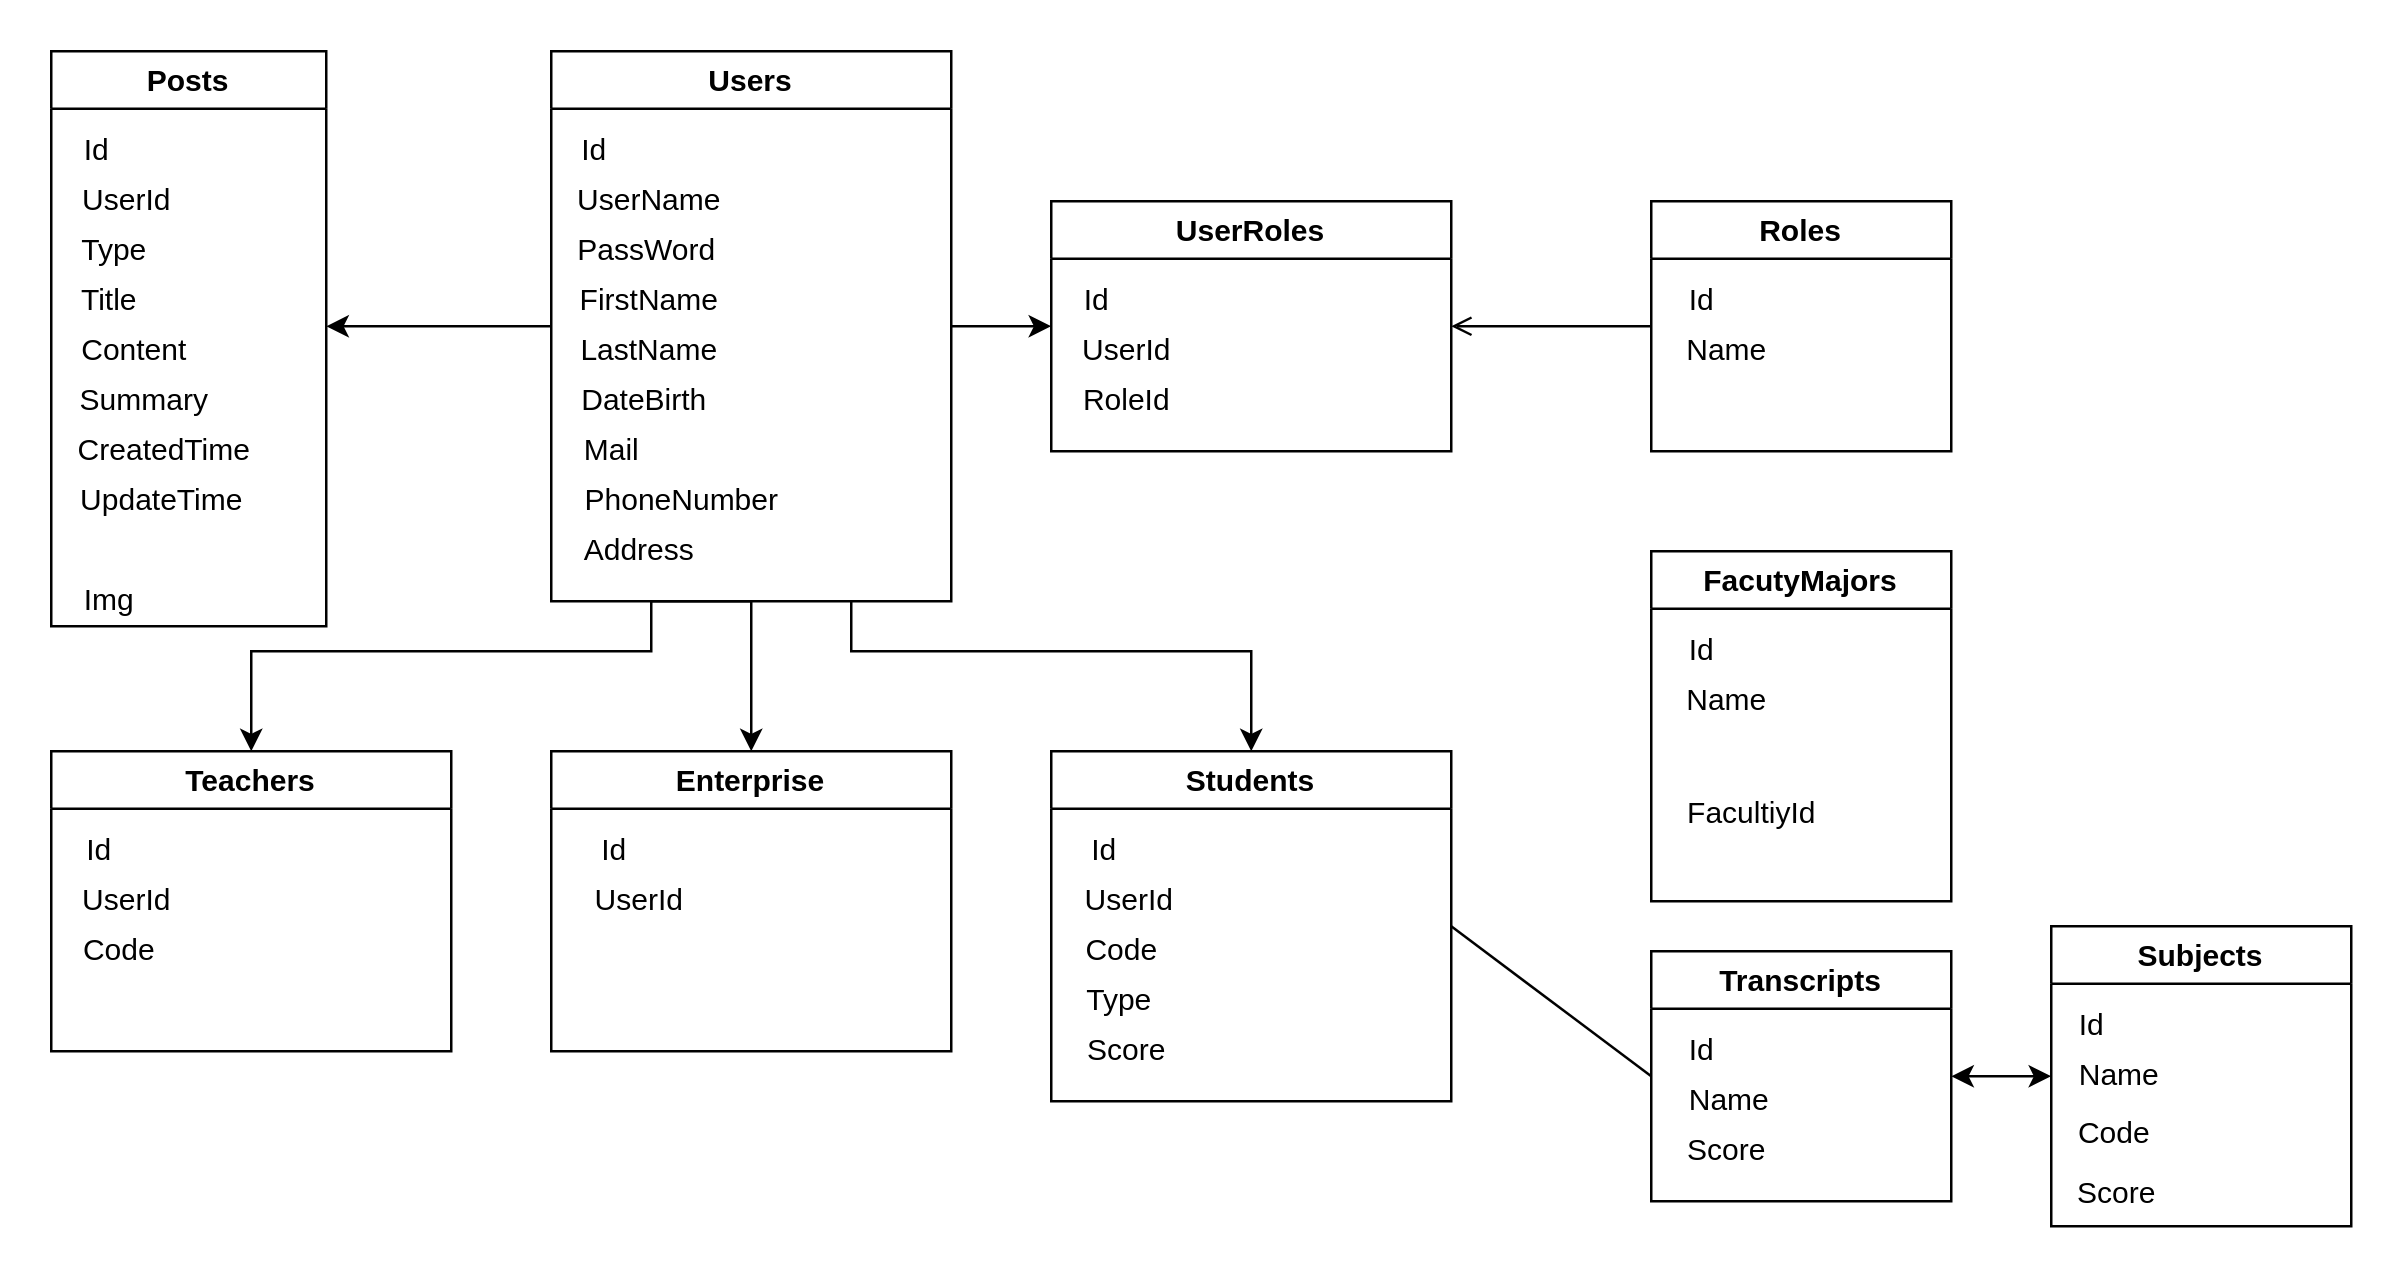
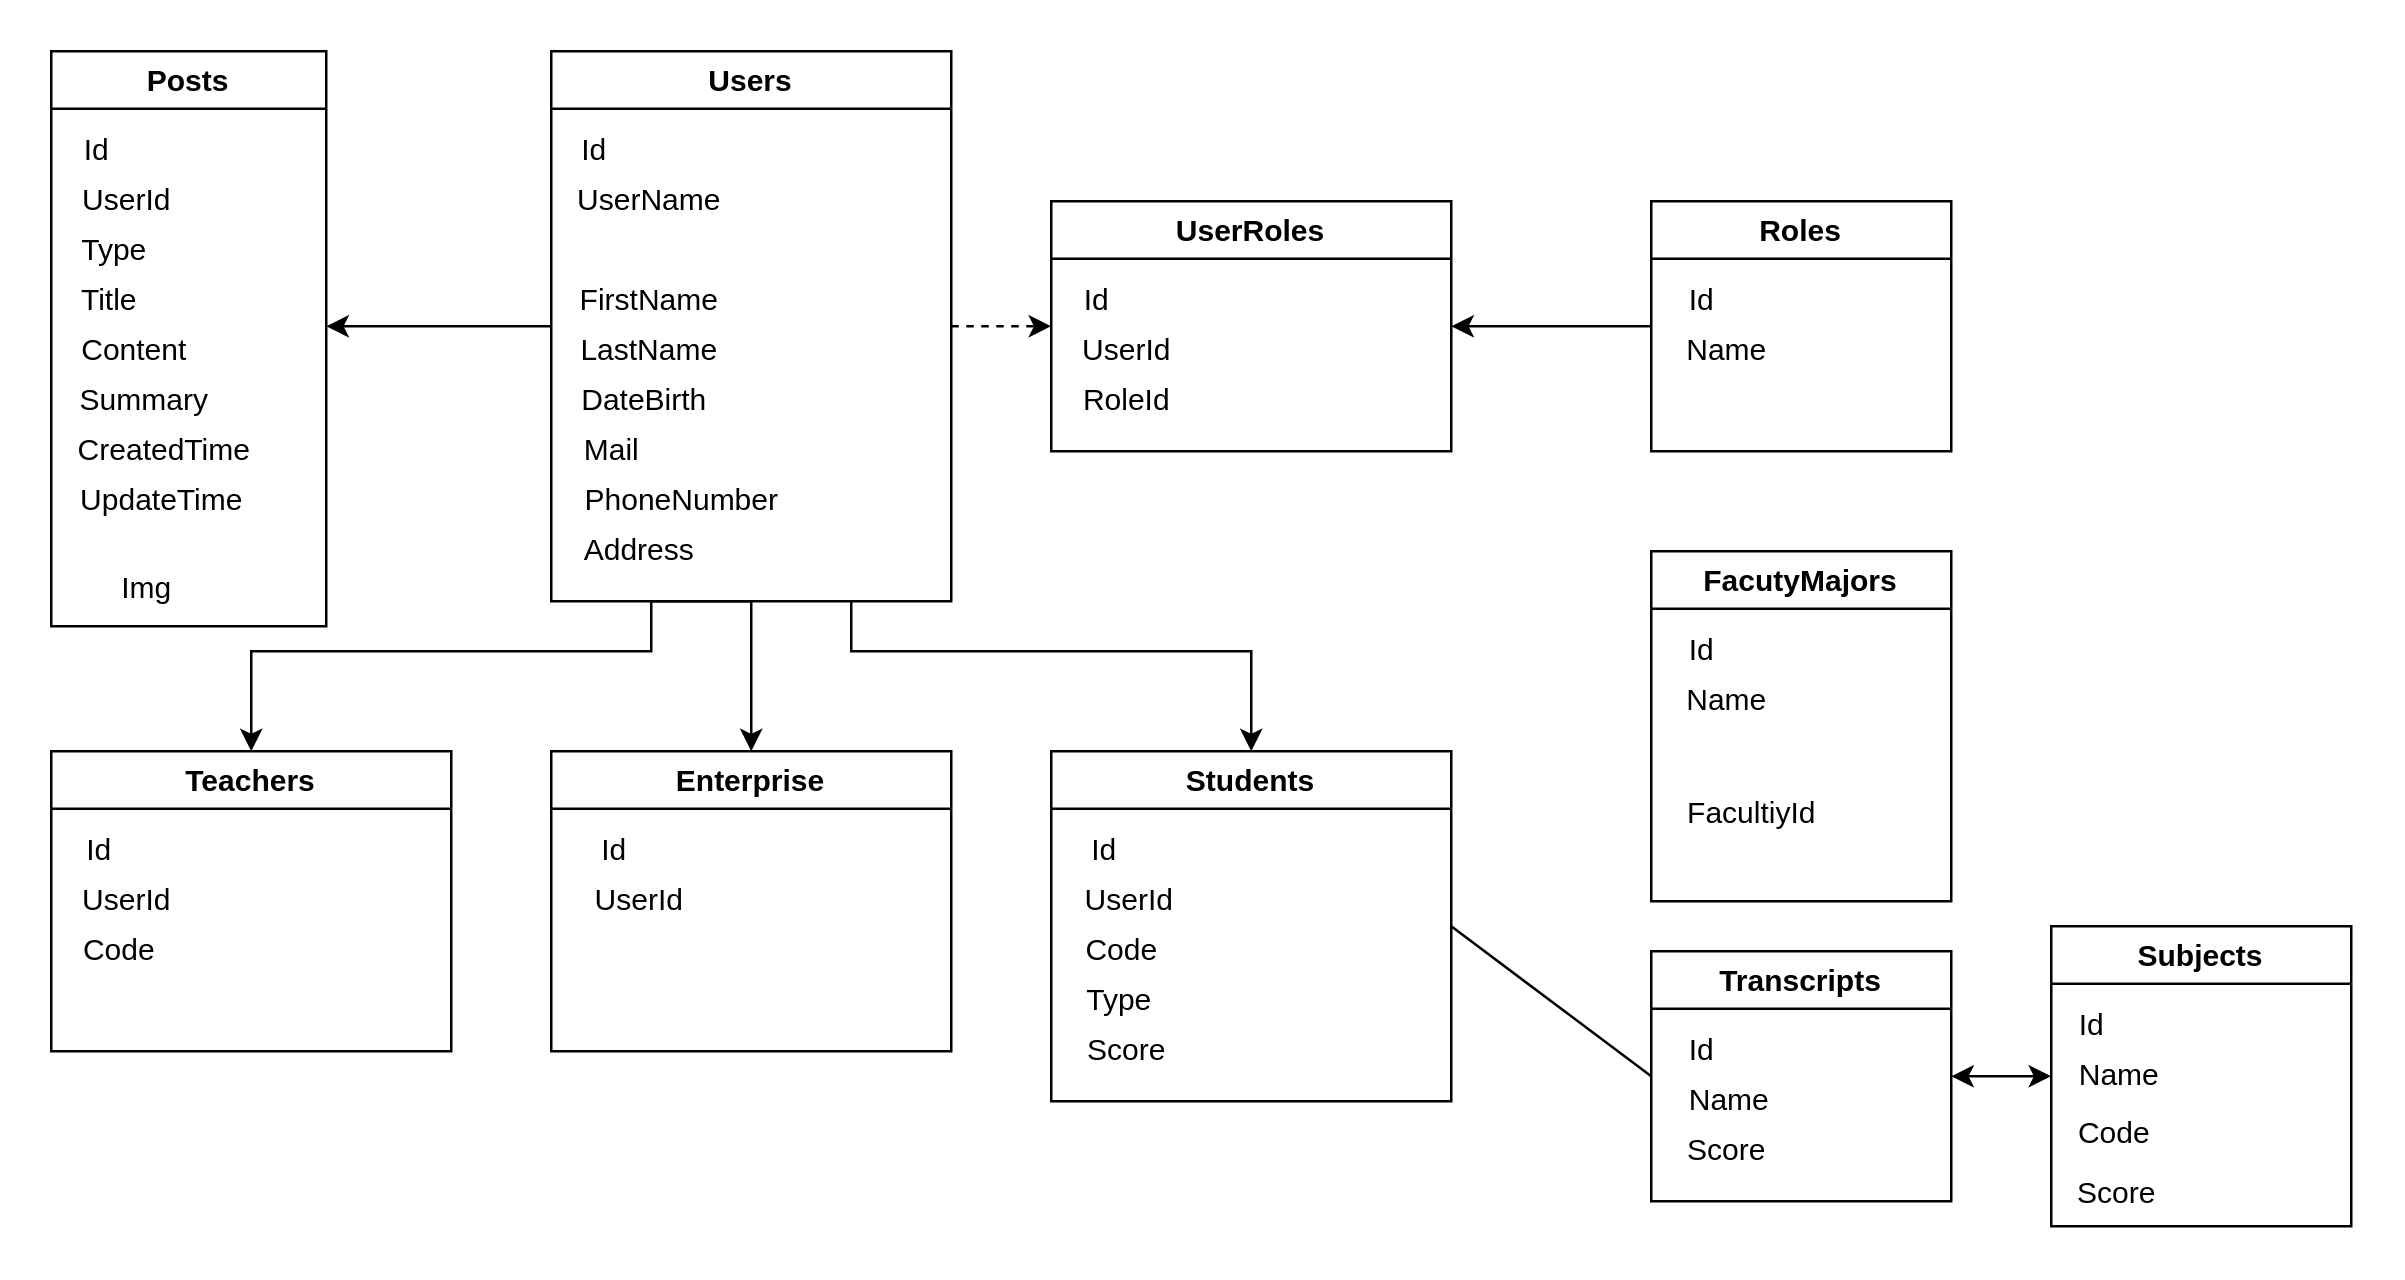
(646, 251) -> none
(992, 326) -> (992, 326)
(1465, 326) -> (1469, 326)
(109, 601) -> (146, 589)
